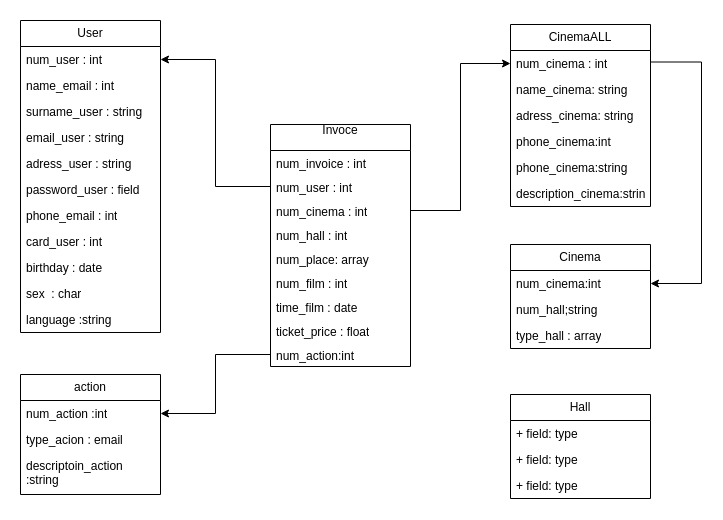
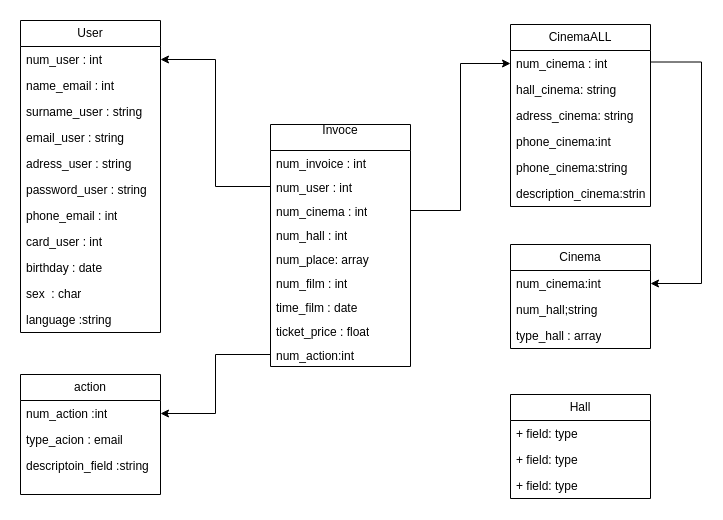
(574, 91) -> (571, 91)
(89, 191) -> (92, 198)
(92, 474) -> (92, 474)
